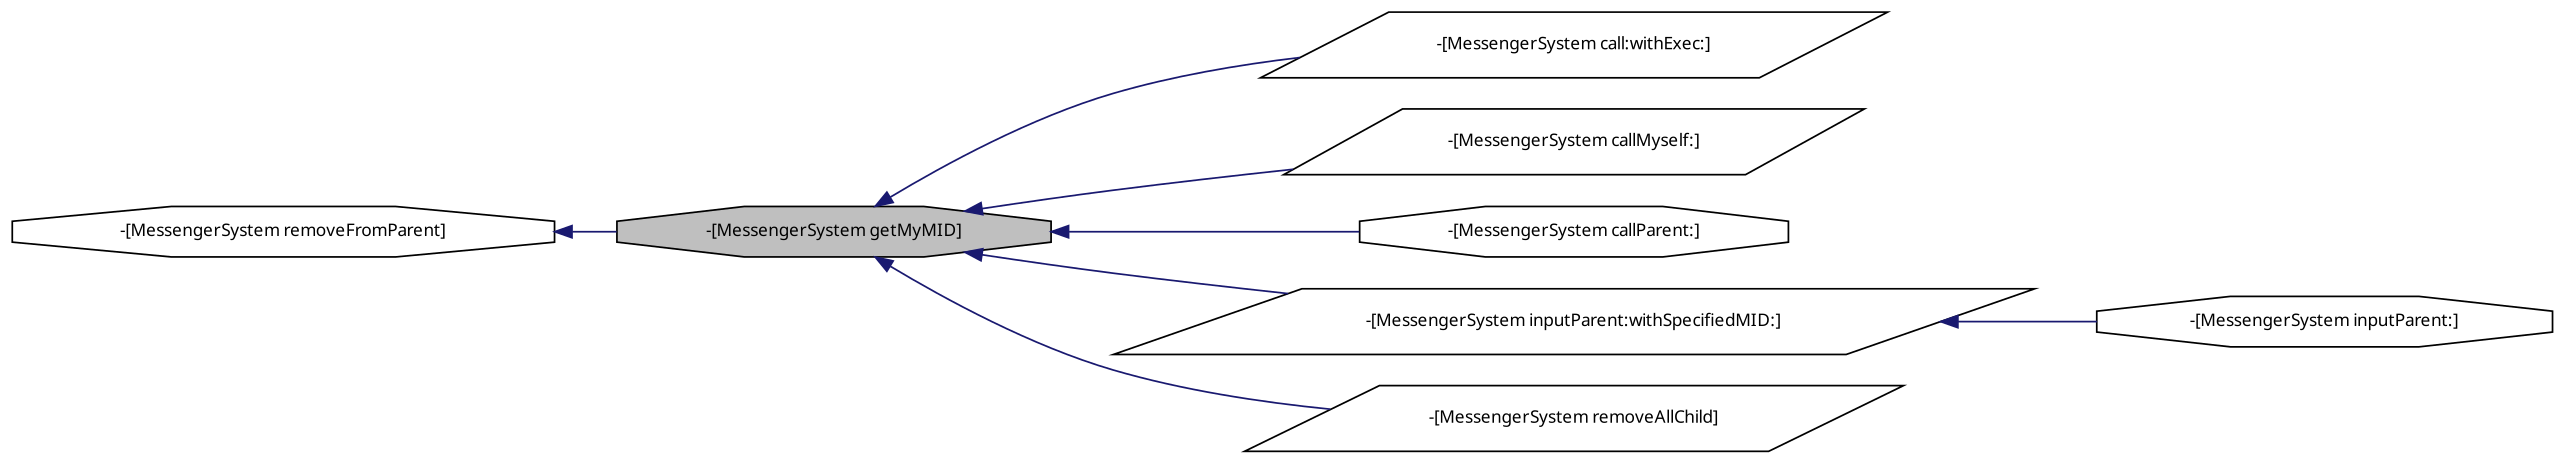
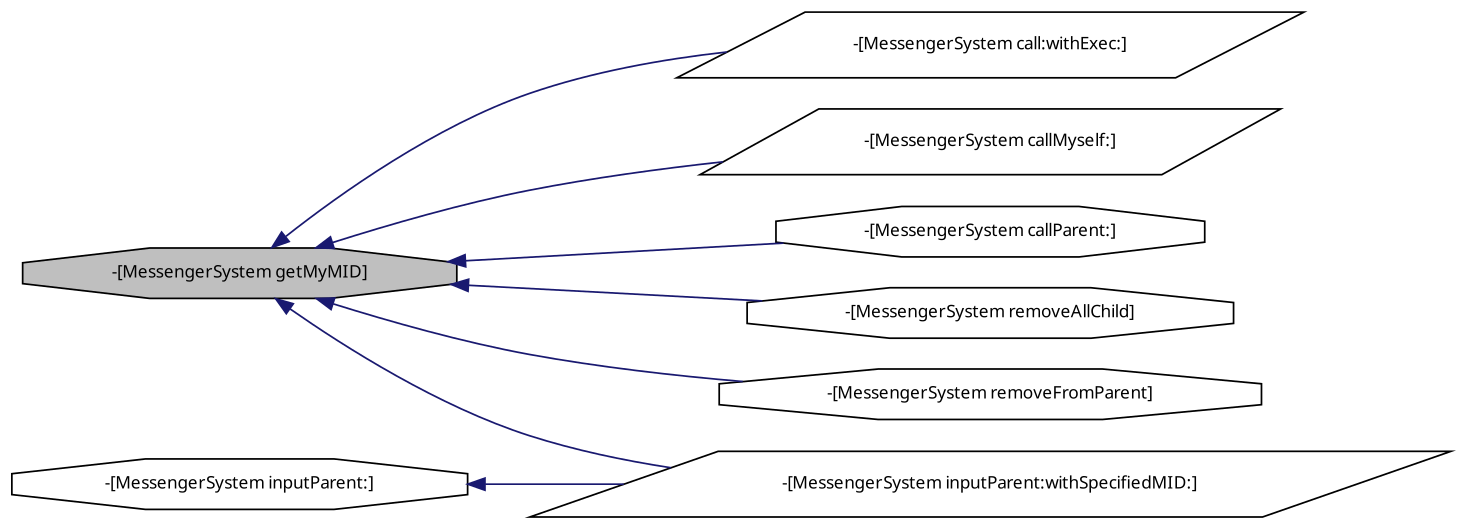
(594, 232) -> (536, 355)
(2028, 322) -> (554, 484)
(1574, 418) -> (990, 313)
